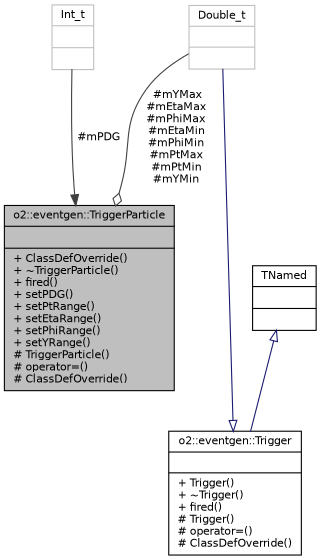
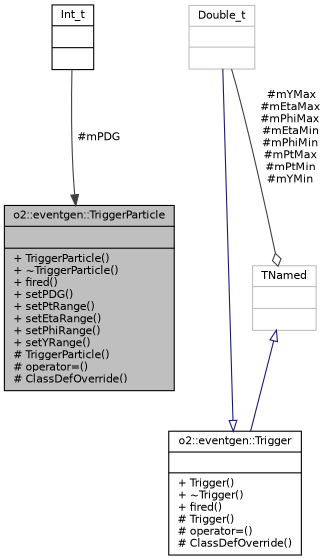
(73, 37) -> (73, 37)
(134, 113) -> (255, 161)
(71, 259) -> (61, 259)
(284, 298) -> (284, 298)
